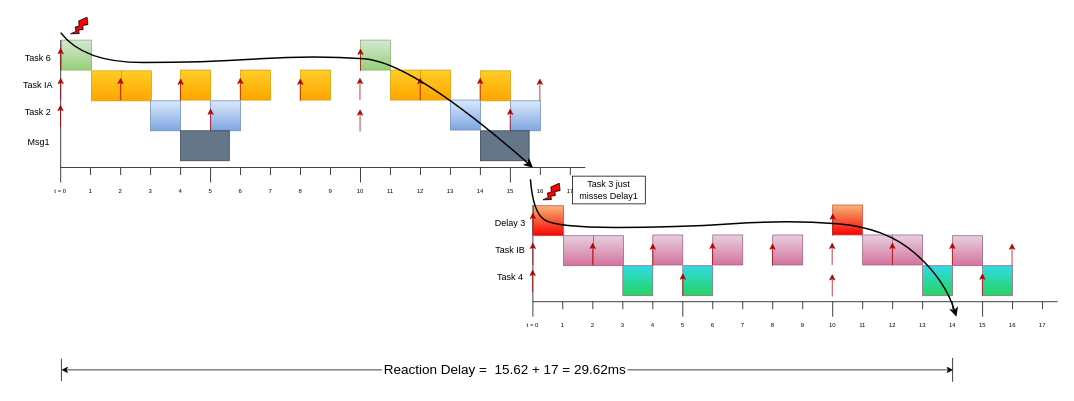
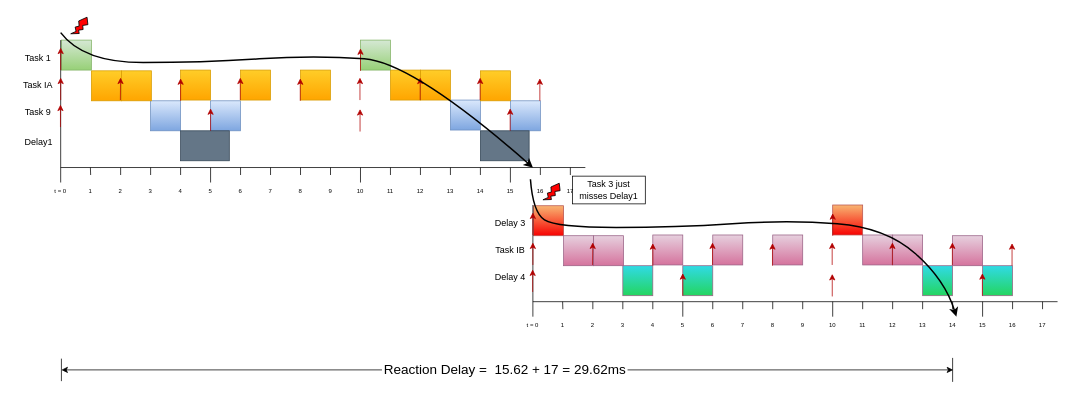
(38, 59) -> (38, 59)
(38, 112) -> (38, 112)
(39, 142) -> (39, 142)
(510, 277) -> (510, 277)
